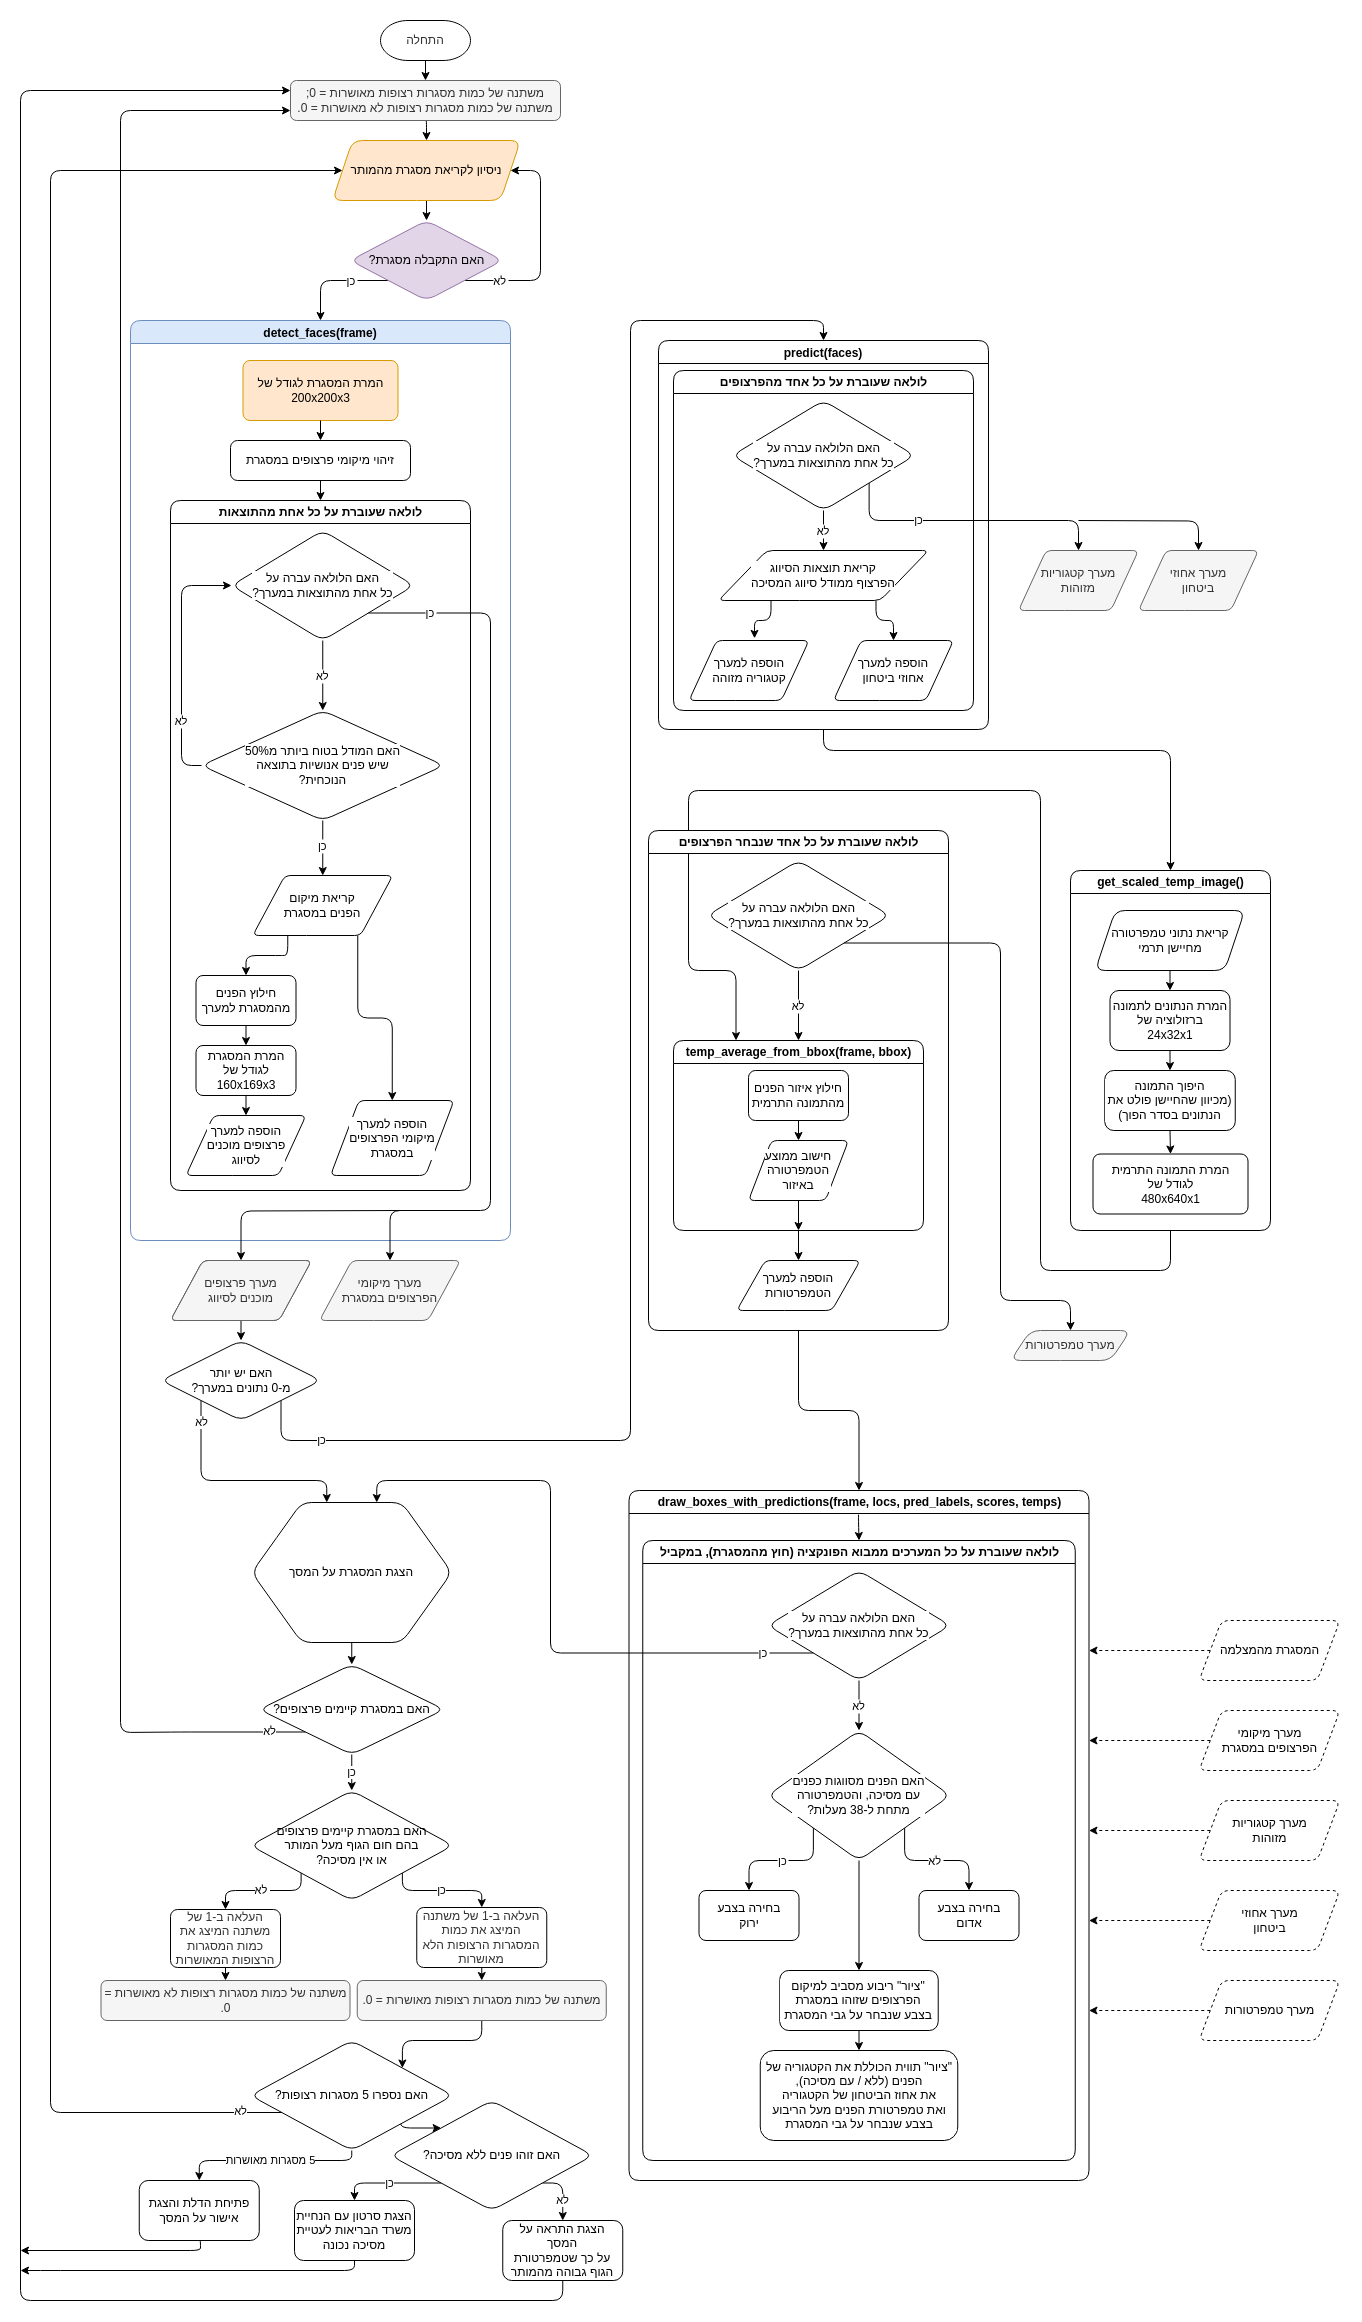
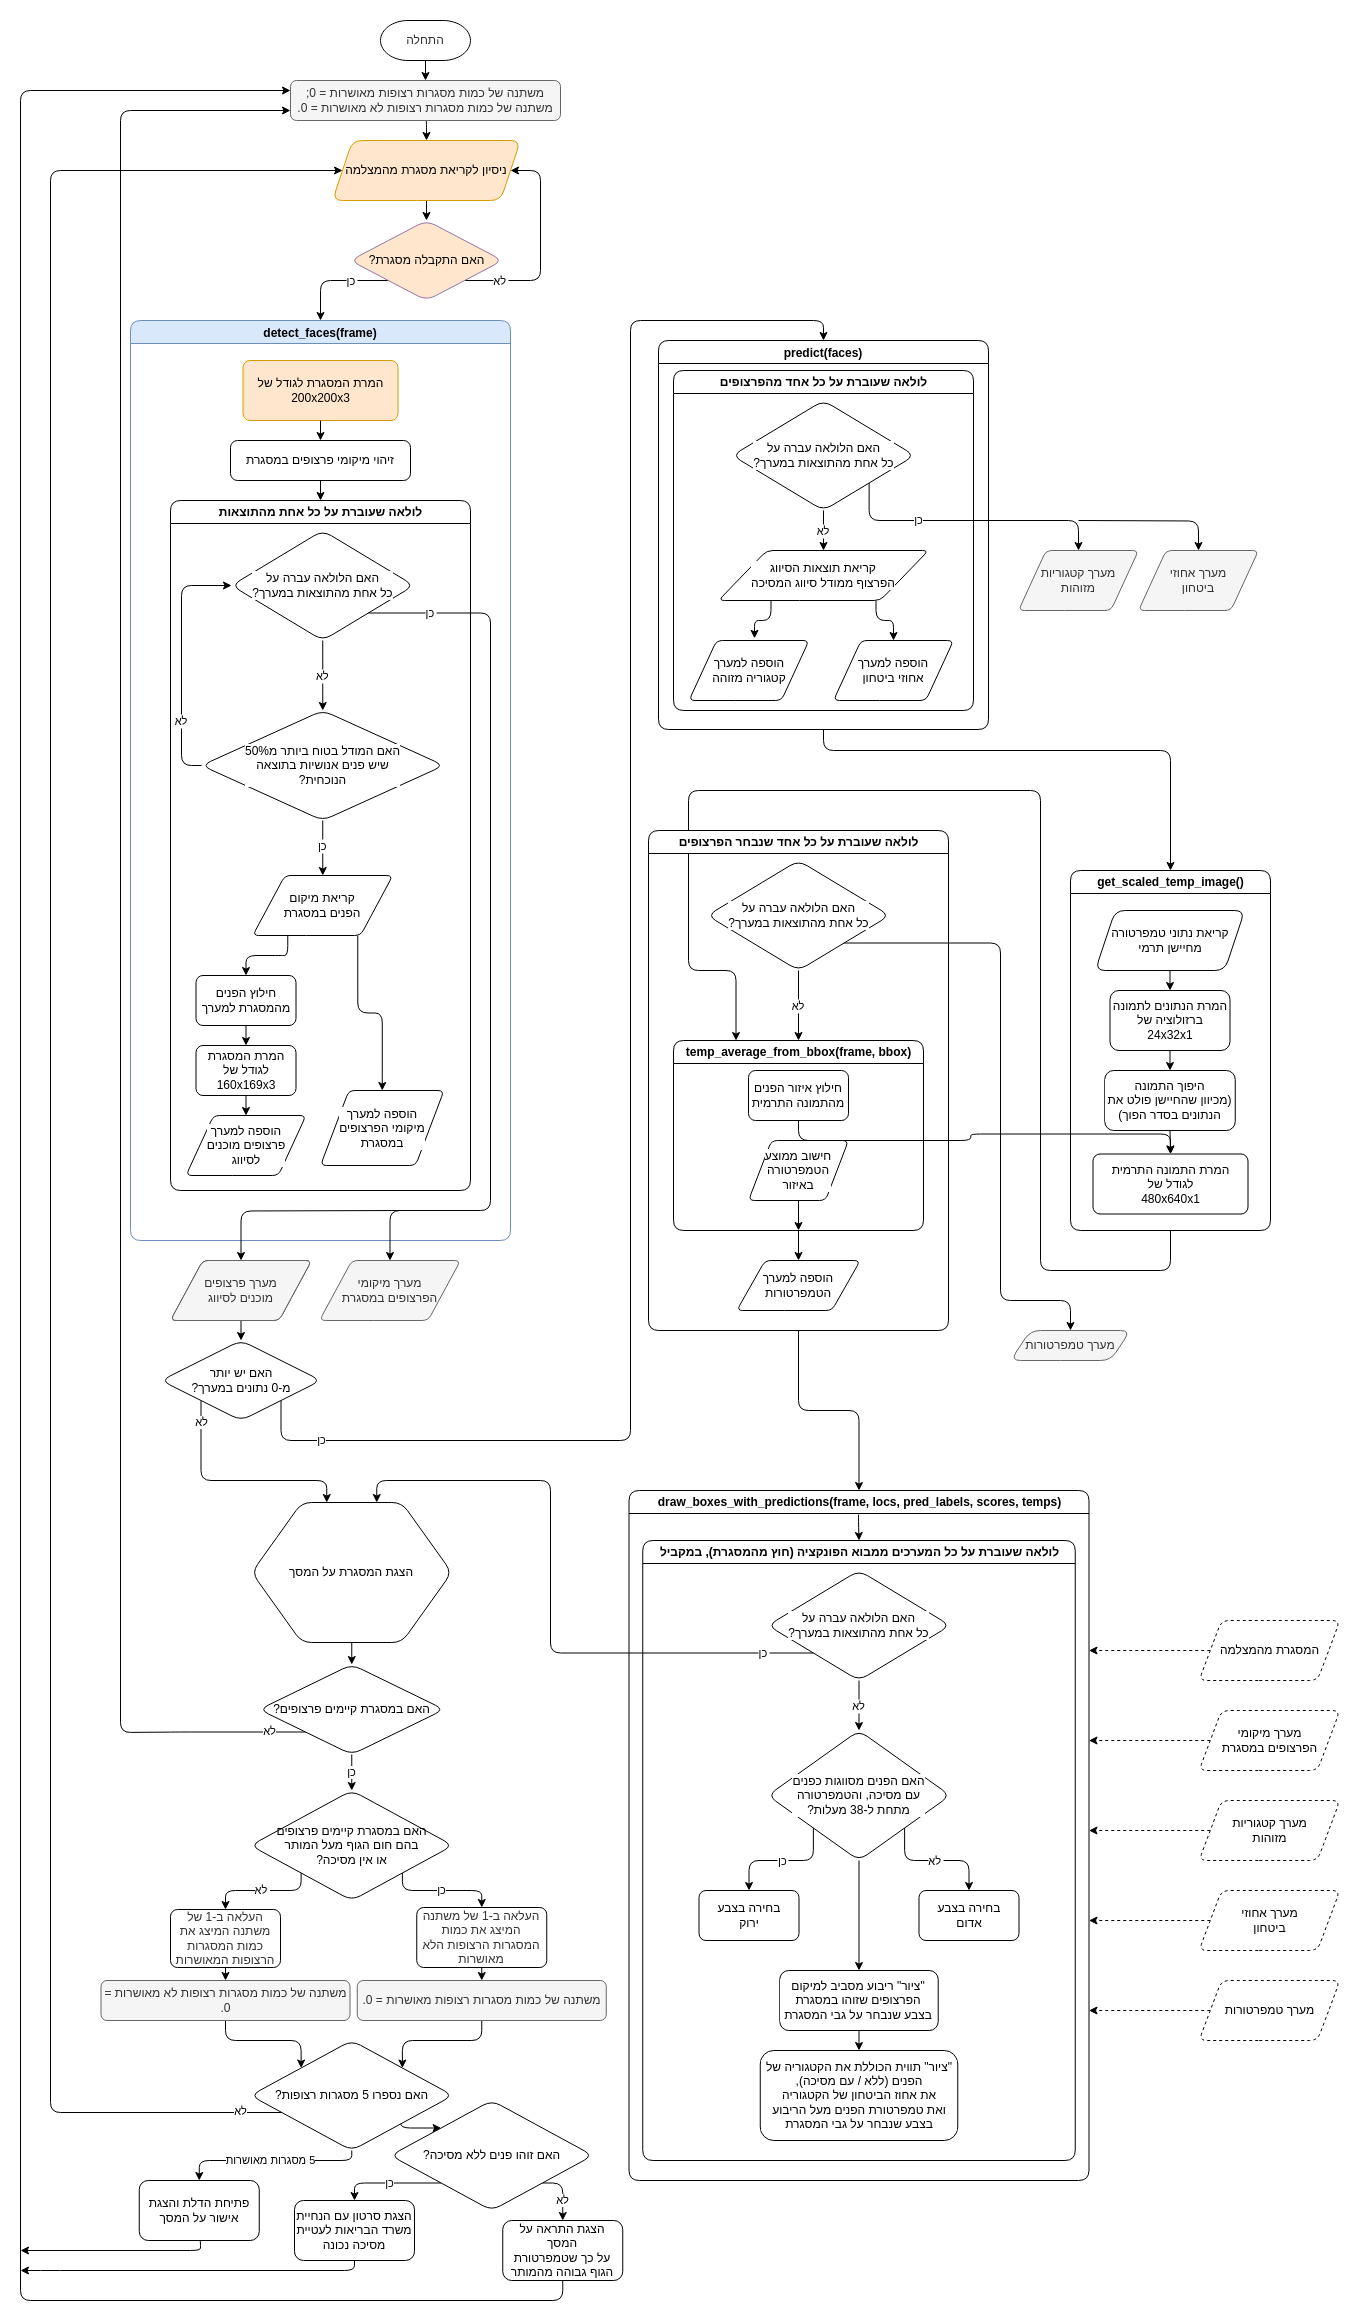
(427, 171) -> (427, 171)
(427, 261) -> (427, 261)
(799, 1132) -> (1003, 1134)
(392, 1138) -> (382, 1128)
none -> (264, 2041)
